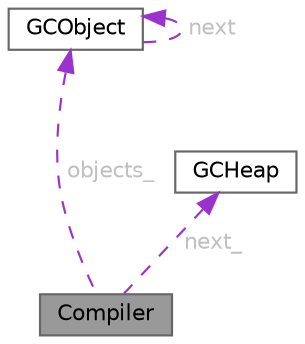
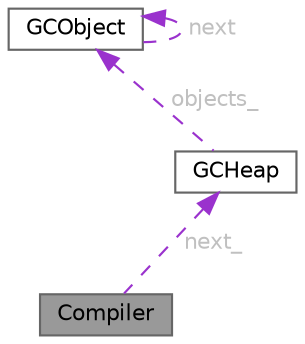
(60, 186) -> (164, 108)
